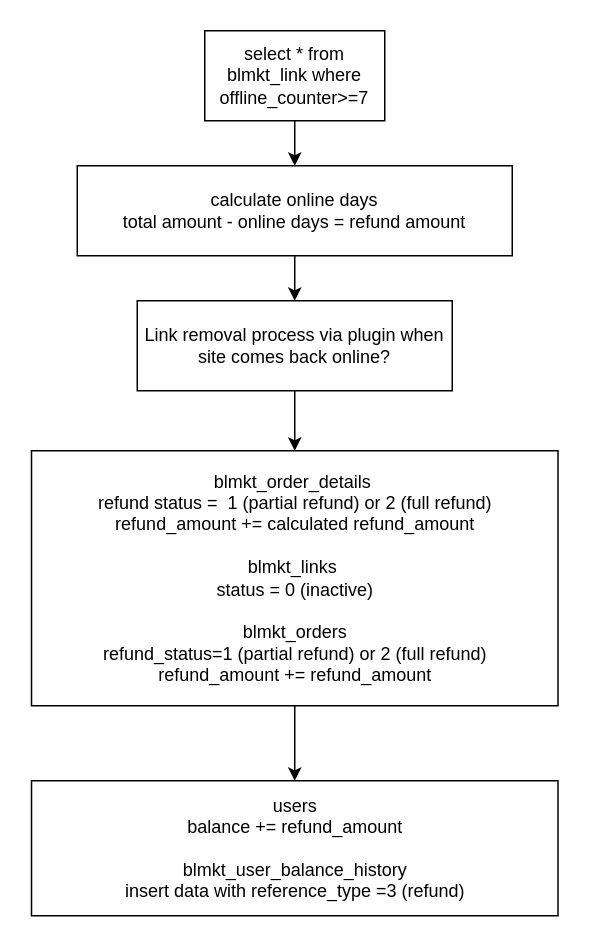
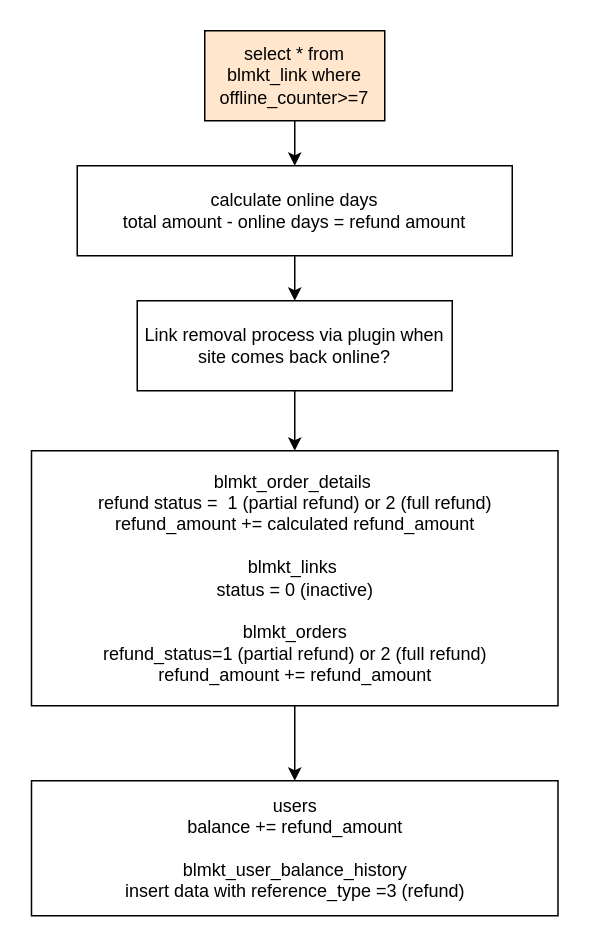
(295, 76) -> (295, 76)
